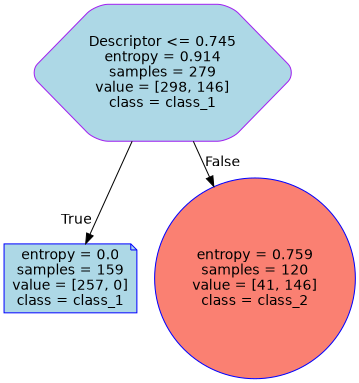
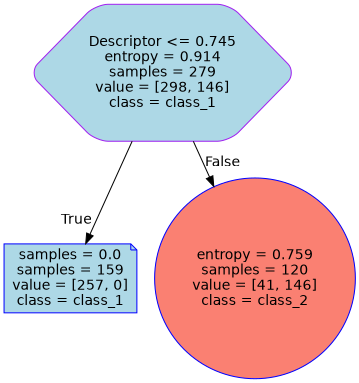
(70, 278) -> (70, 278)
